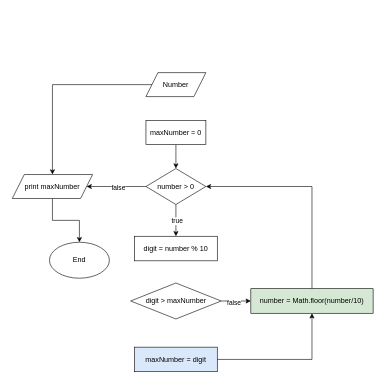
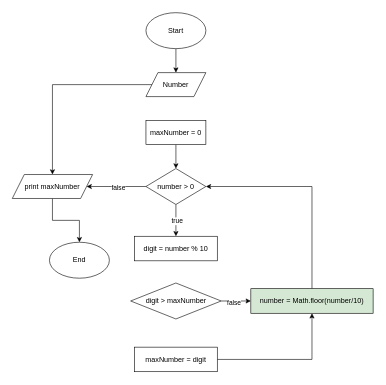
none -> (176, 30)
none -> (176, 49)
(176, 359) -> (176, 359)
